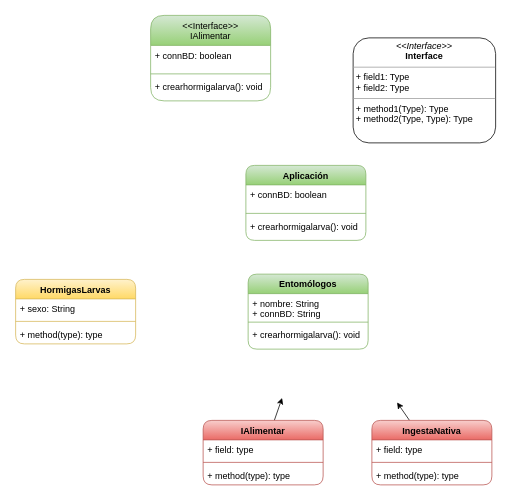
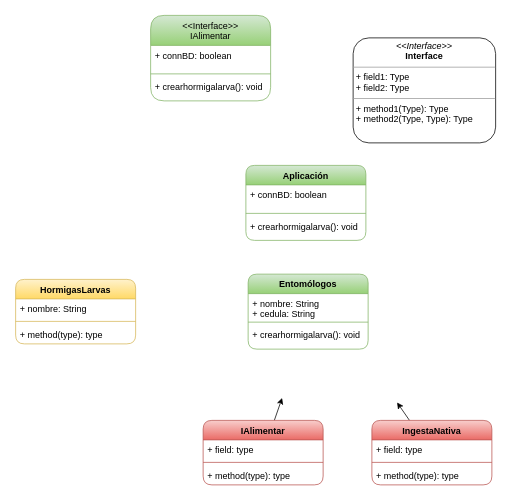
(288, 304) -> (288, 304)
(50, 309) -> (55, 309)
